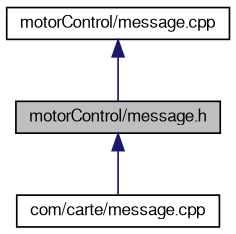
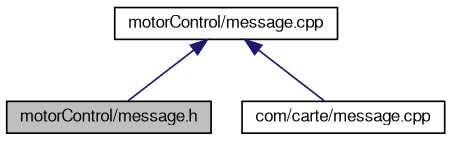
(118, 173) -> (291, 75)
